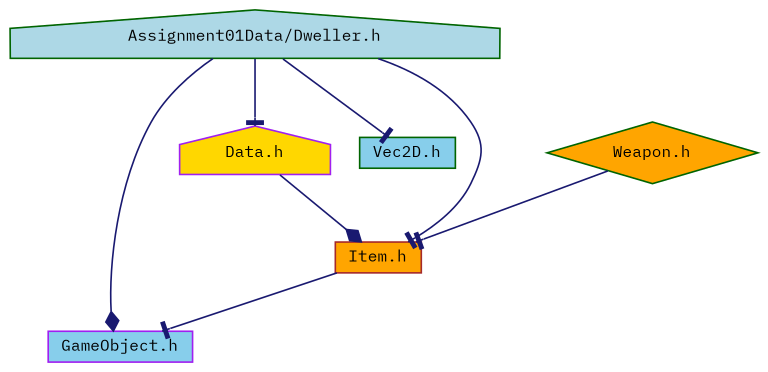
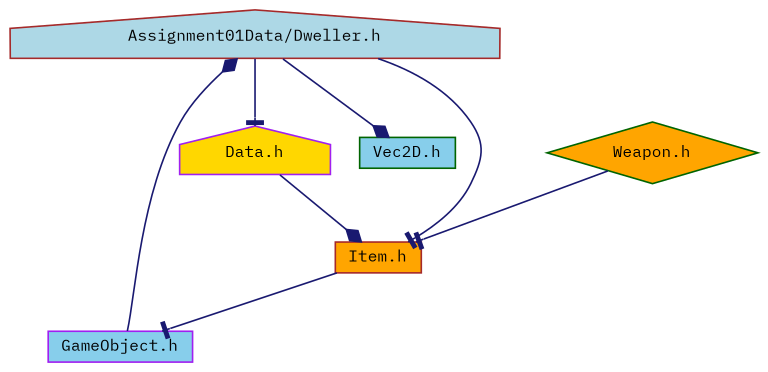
(255, 37) -> (255, 37)
(333, 96) -> (333, 96)
(130, 171) -> (153, 192)
